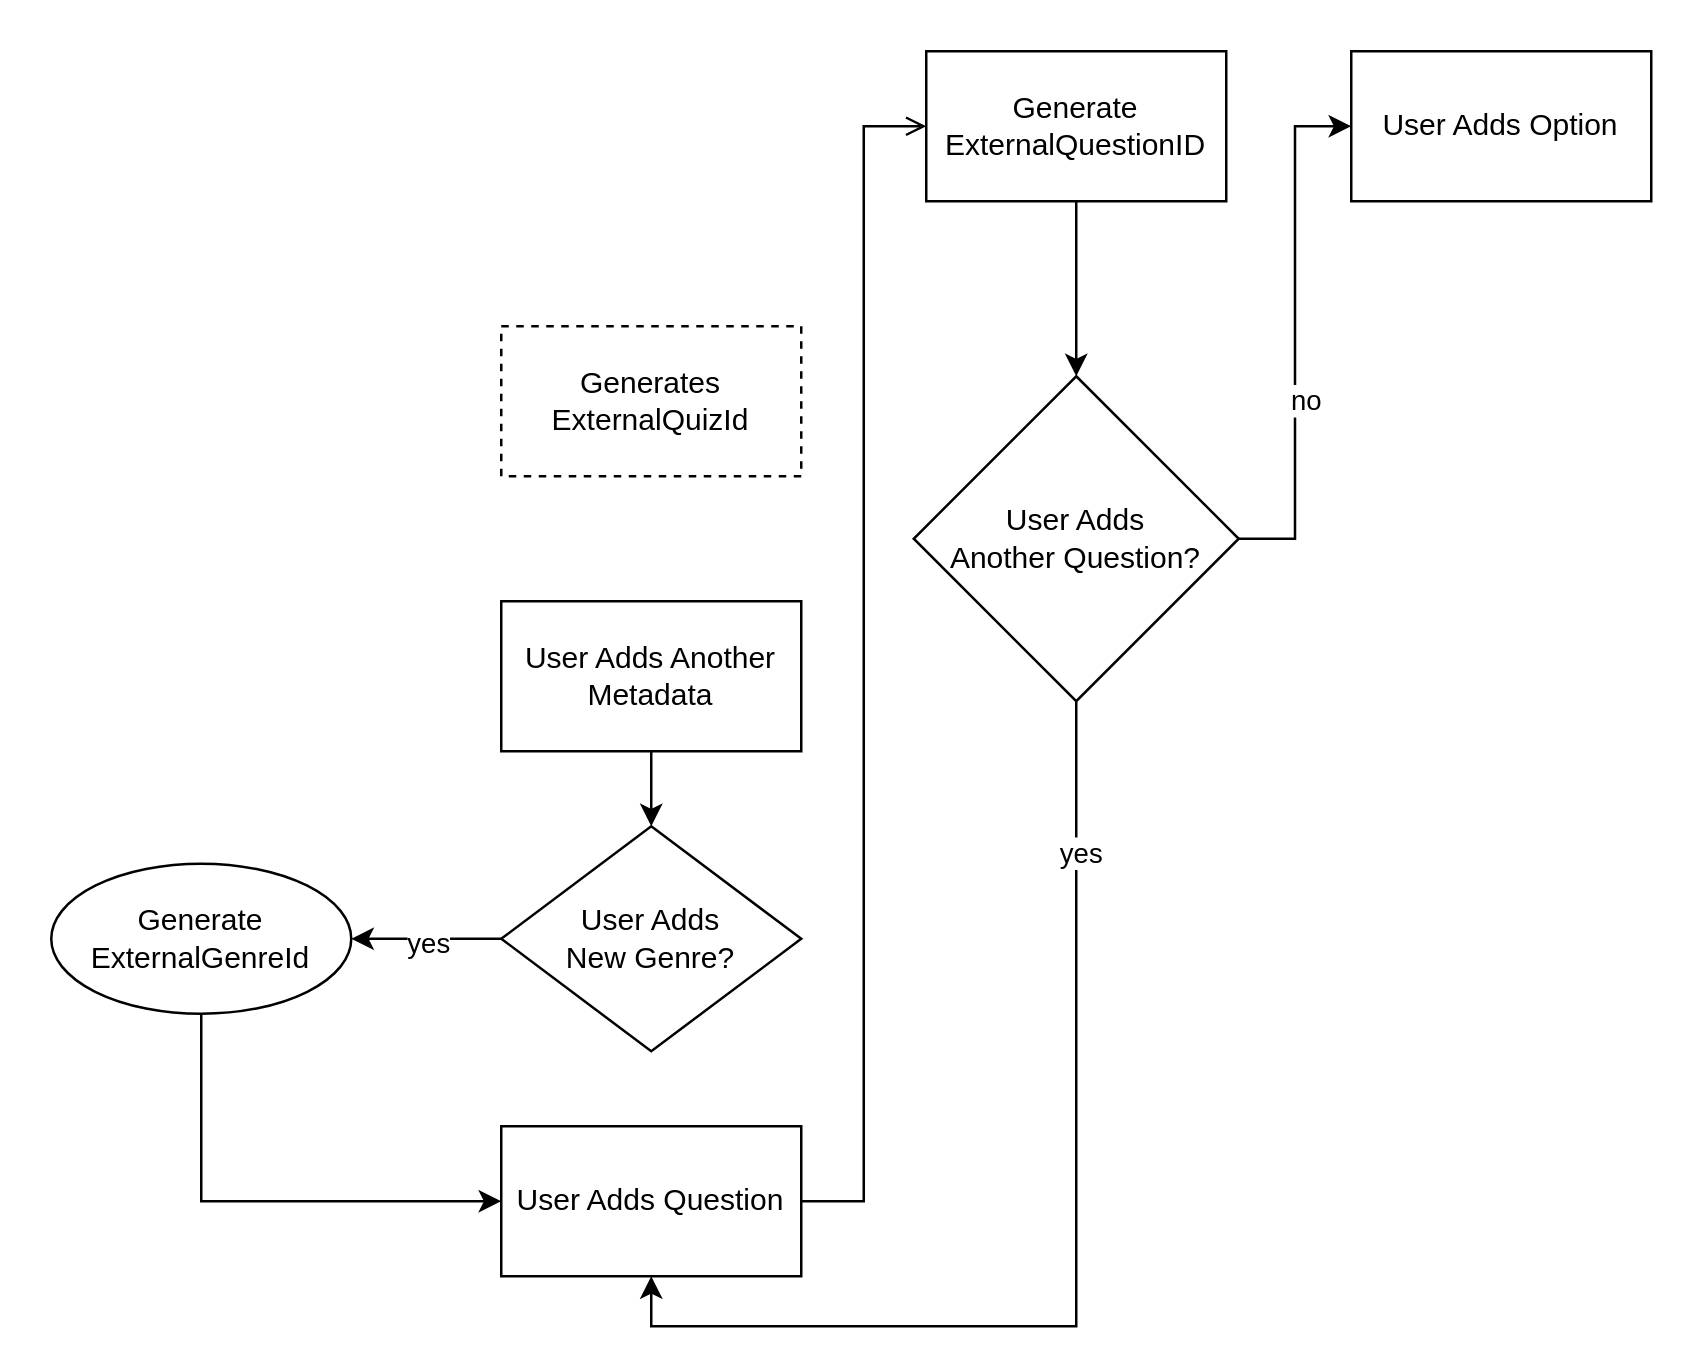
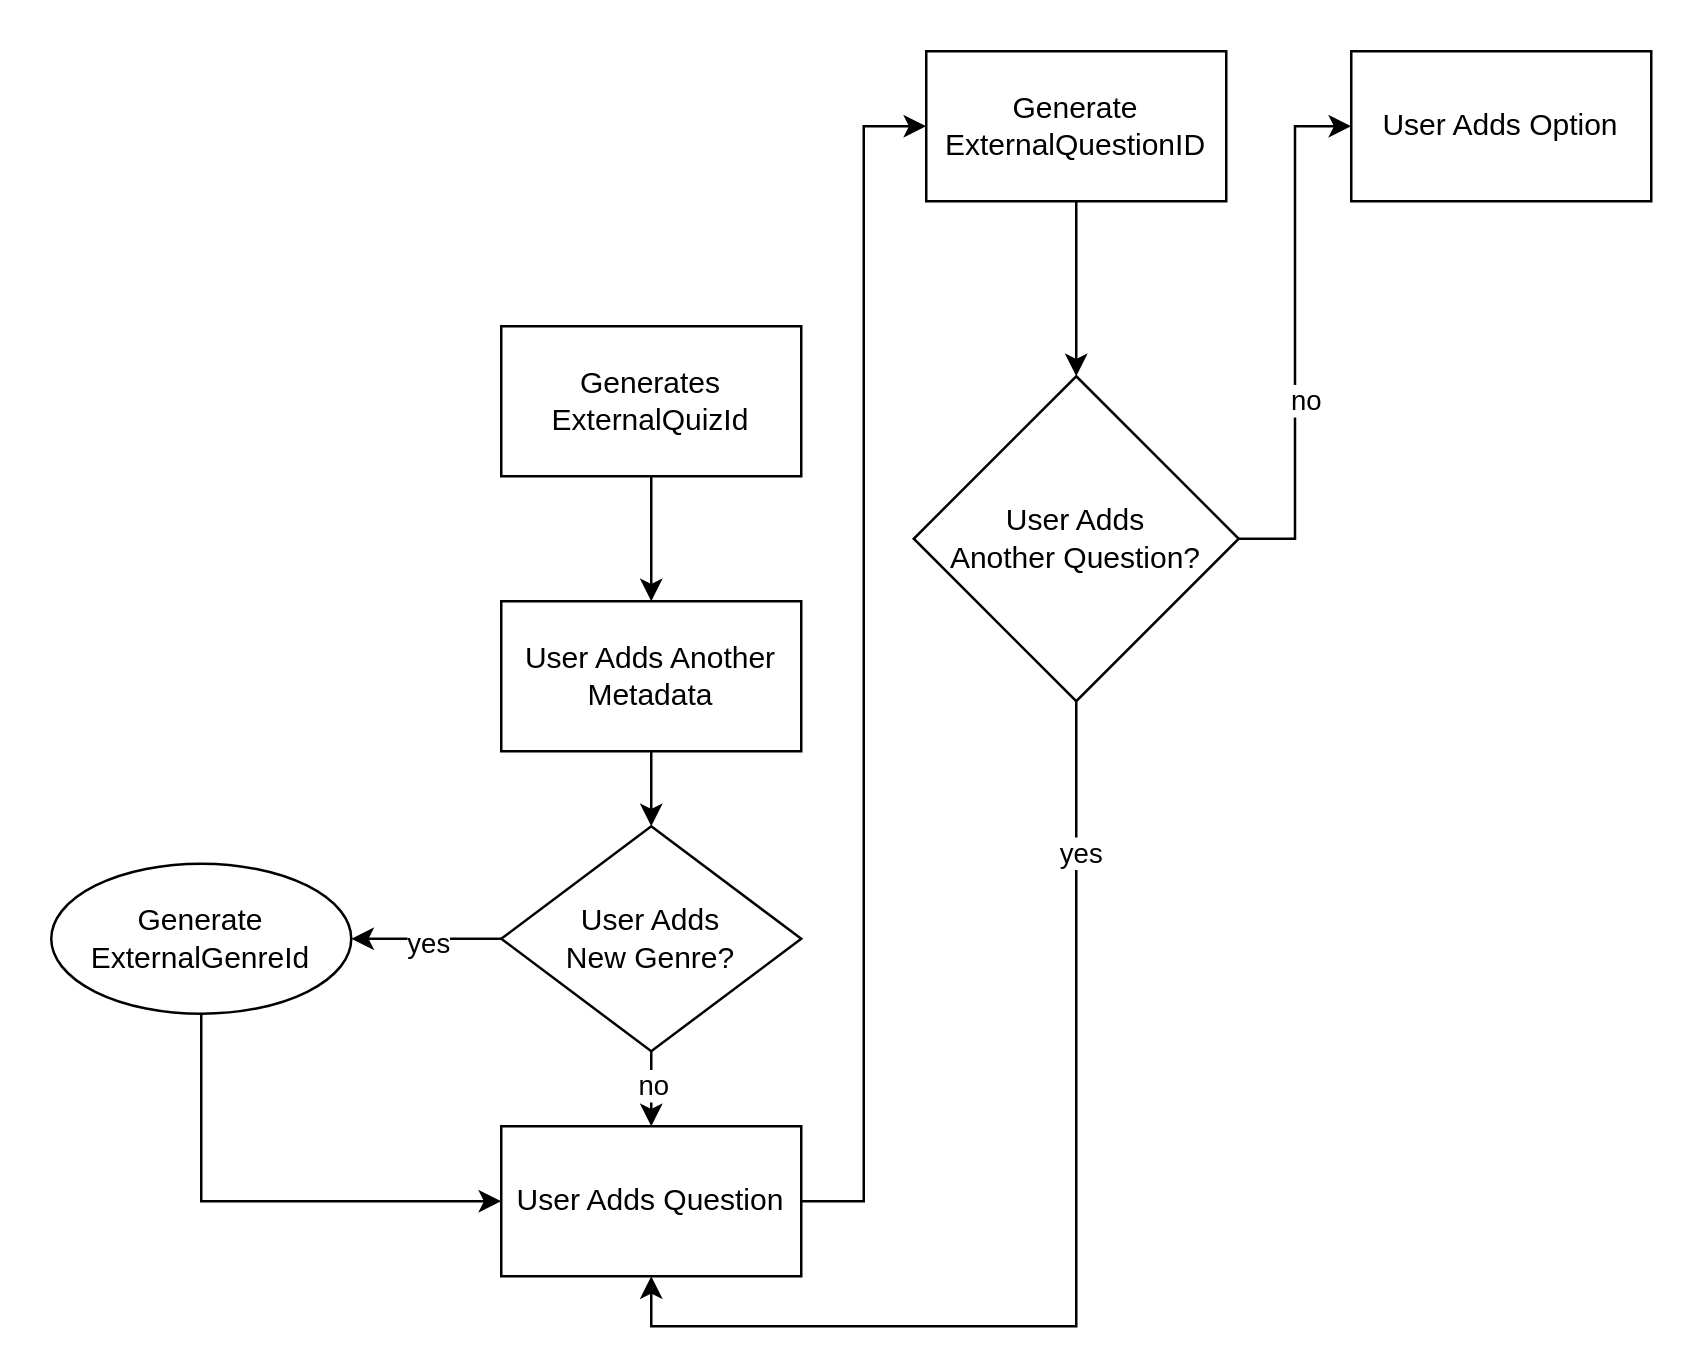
(912, 126) -> (908, 126)
(651, 401) -> (651, 401)
none -> (651, 530)
none -> (651, 1080)
